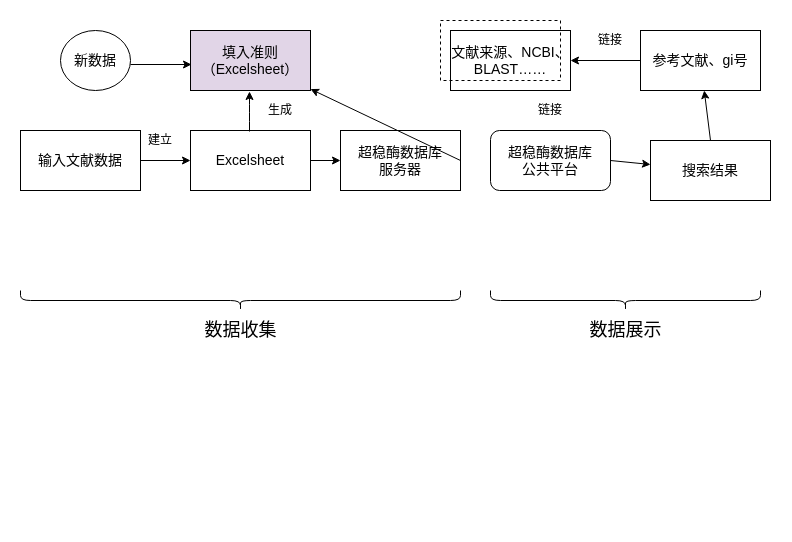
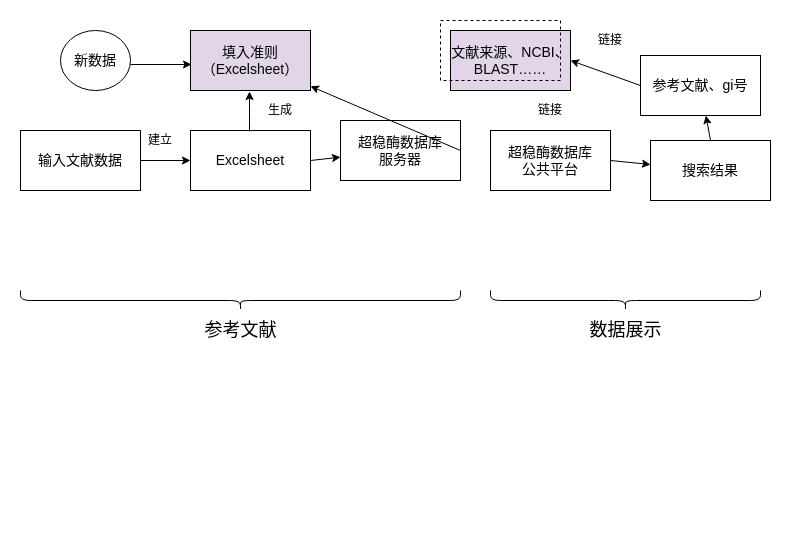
(511, 61) -> (511, 61)
(701, 61) -> (701, 86)
(401, 161) -> (401, 151)
(551, 161) -> (551, 161)
(241, 331) -> (241, 331)
